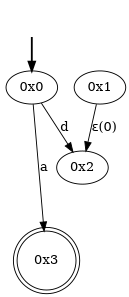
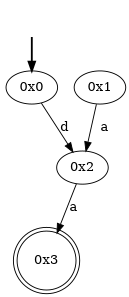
(105, 128) -> (105, 128)
(38, 163) -> (68, 204)
